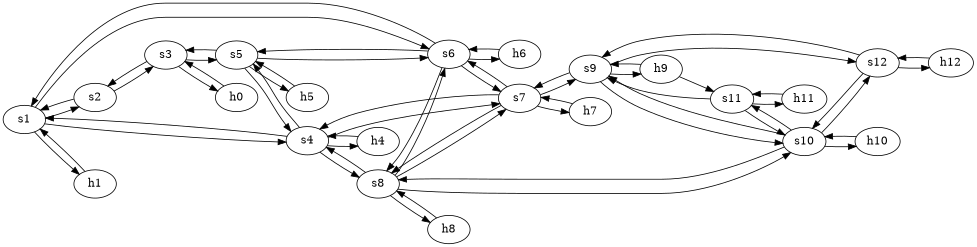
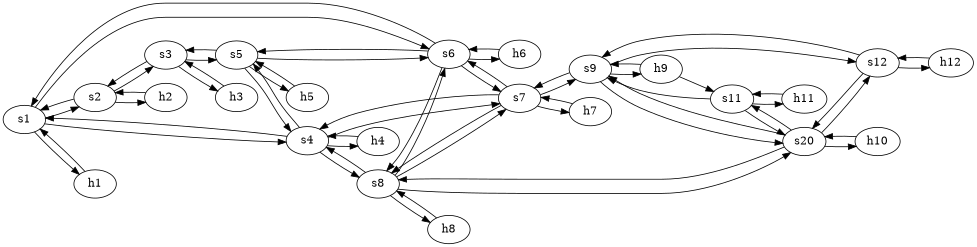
none -> (166, 97)
(237, 97) -> (237, 97)
(804, 142) -> (804, 142)
